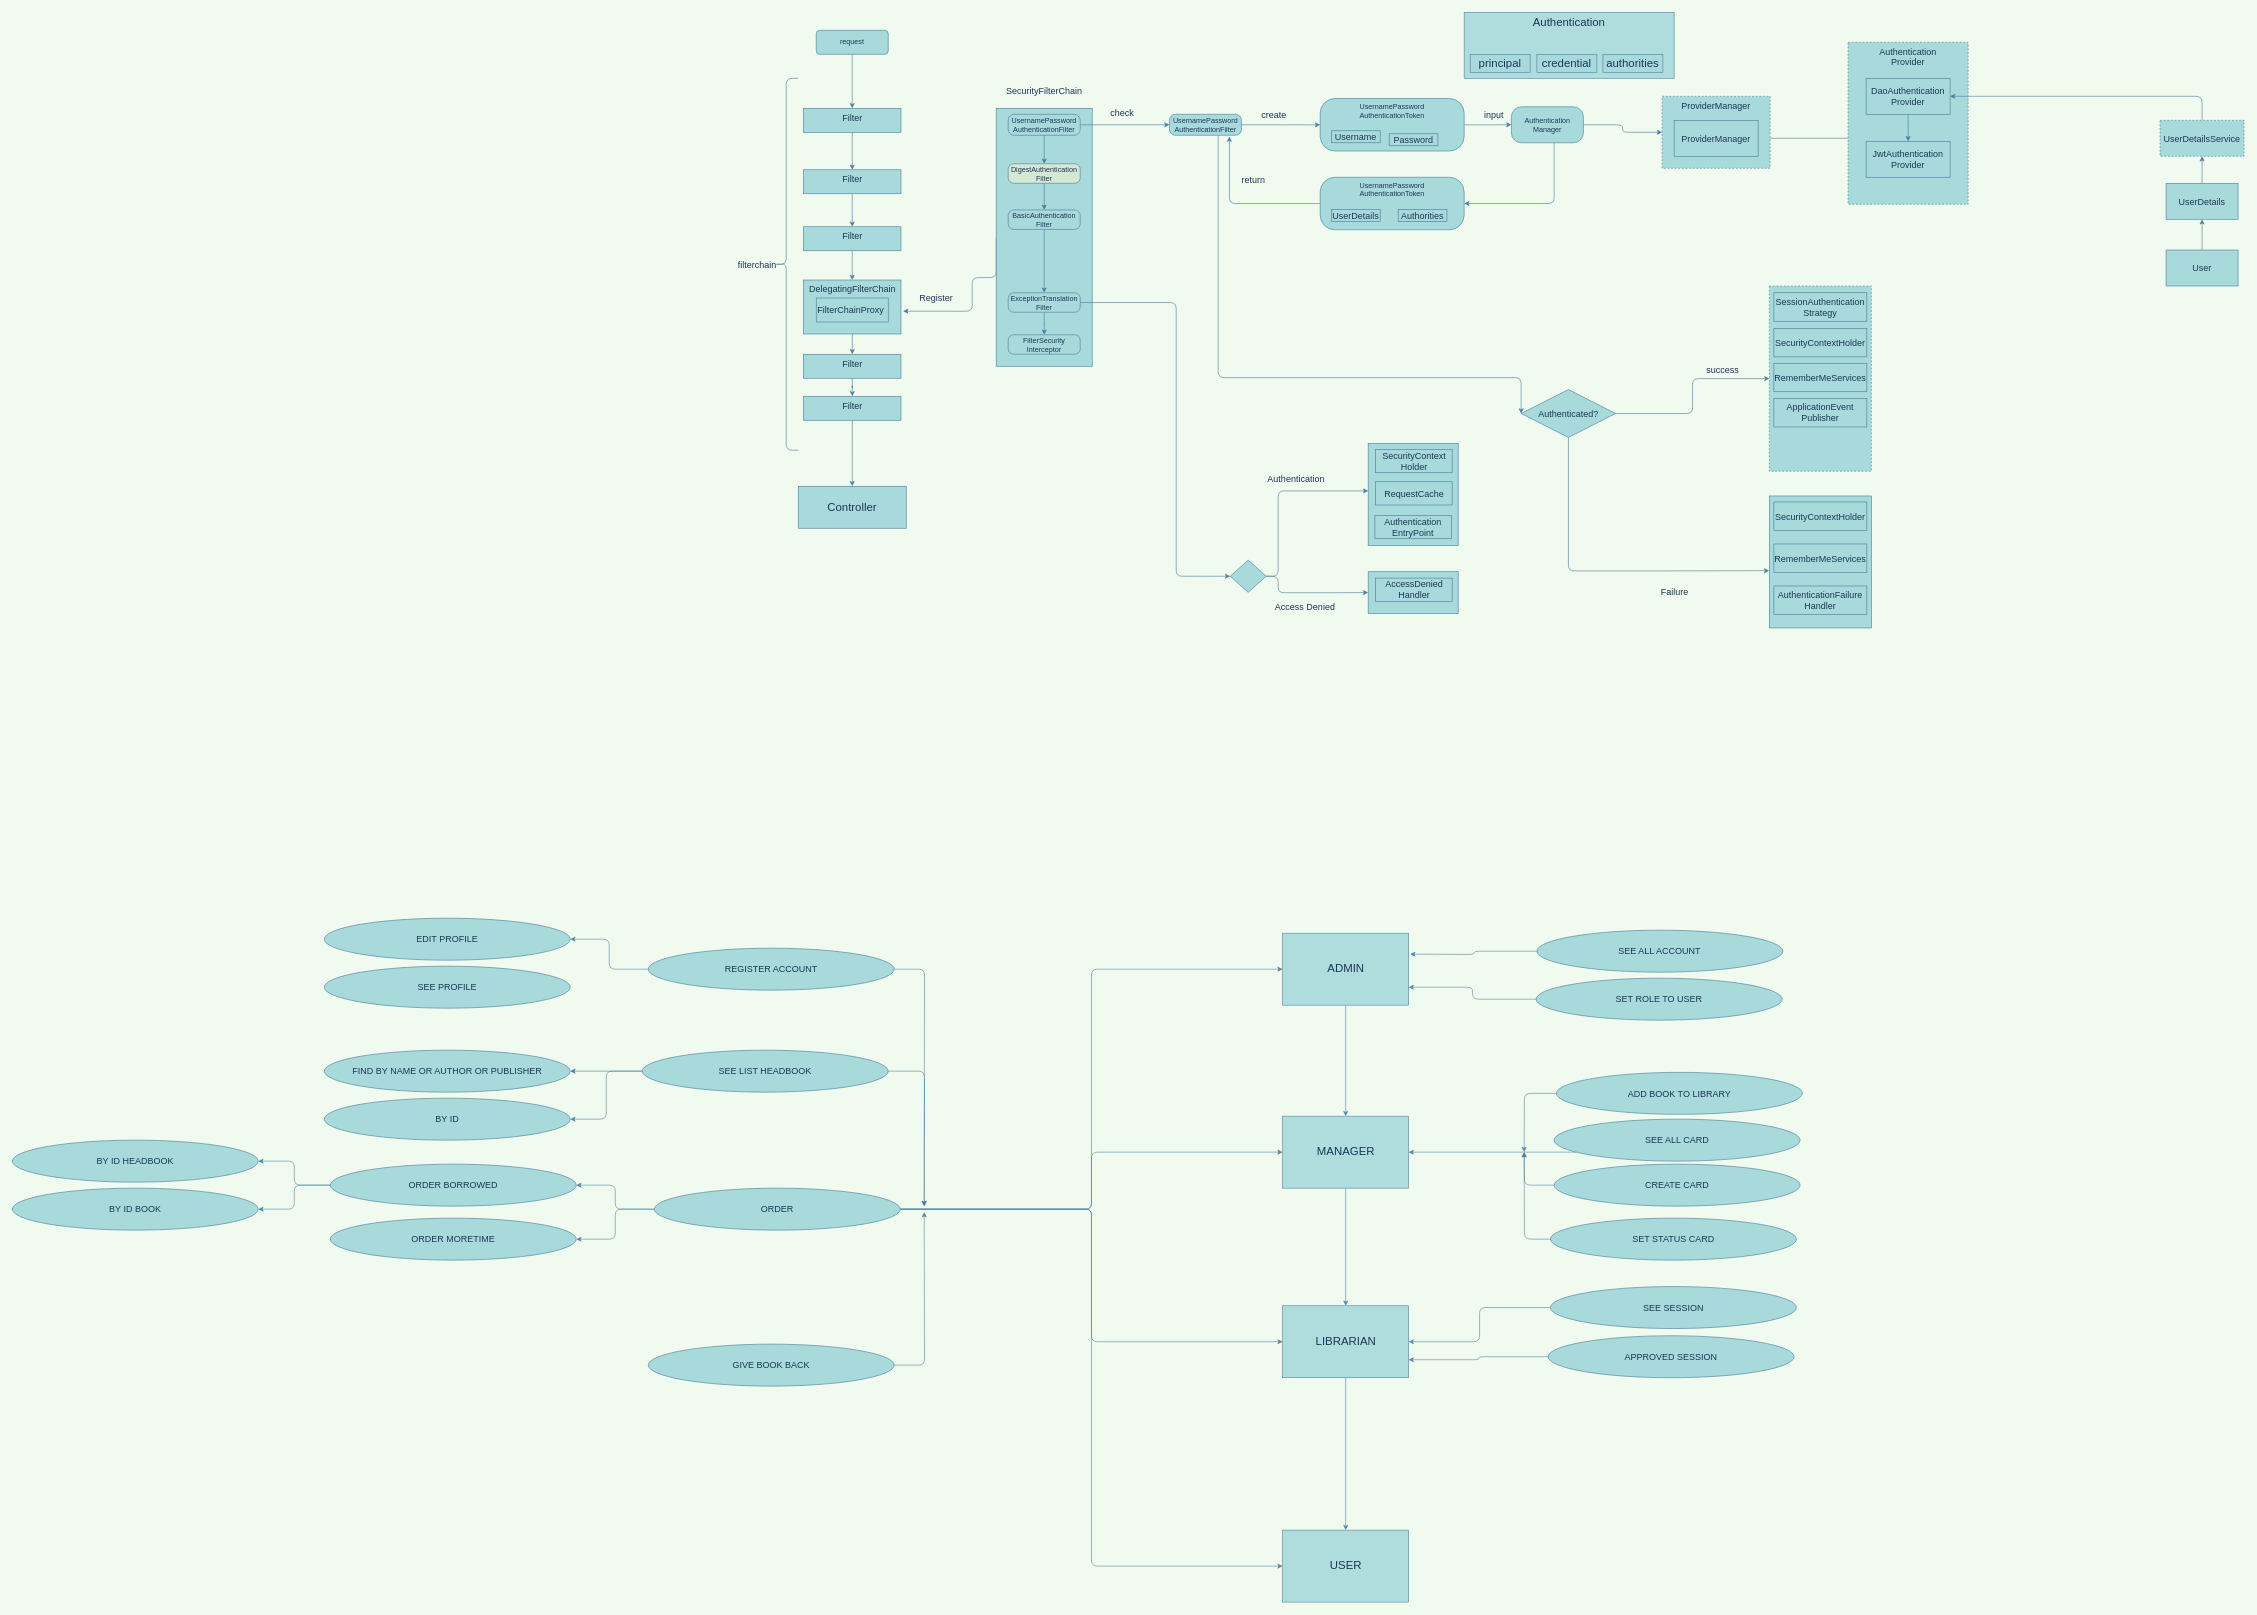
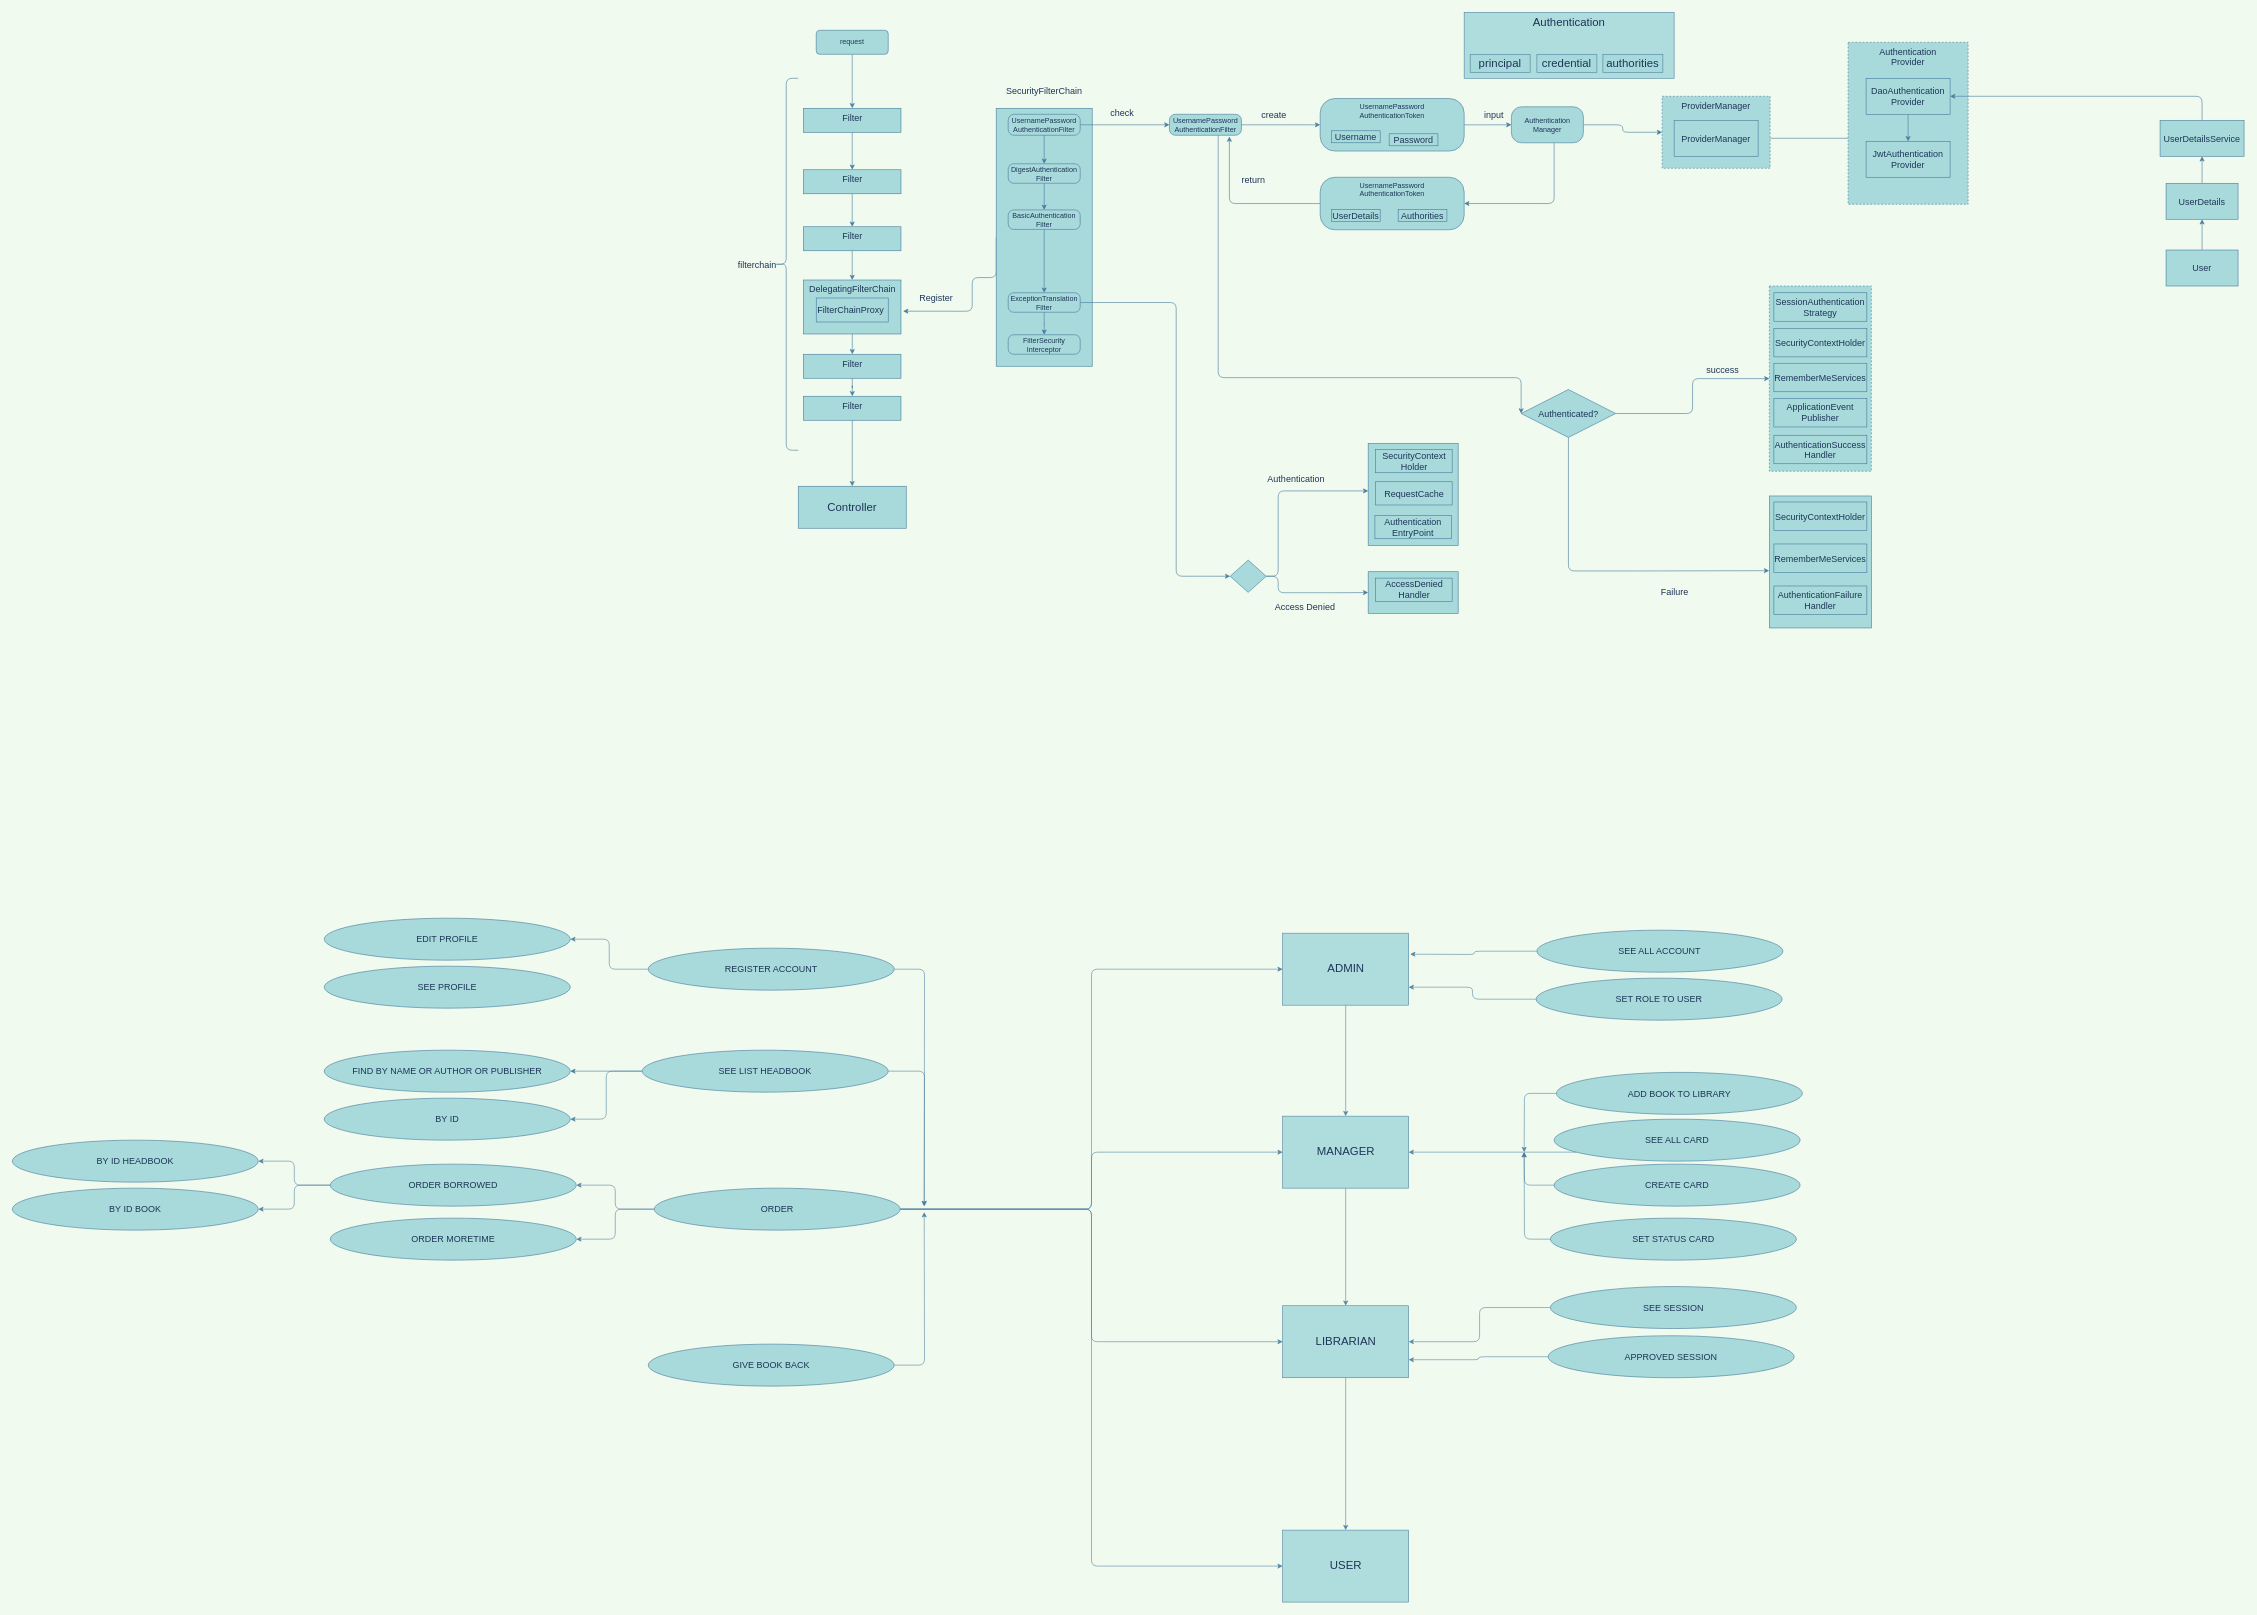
(2202, 138) -> (2202, 138)
(1044, 174) -> (1044, 174)
none -> (1821, 450)
